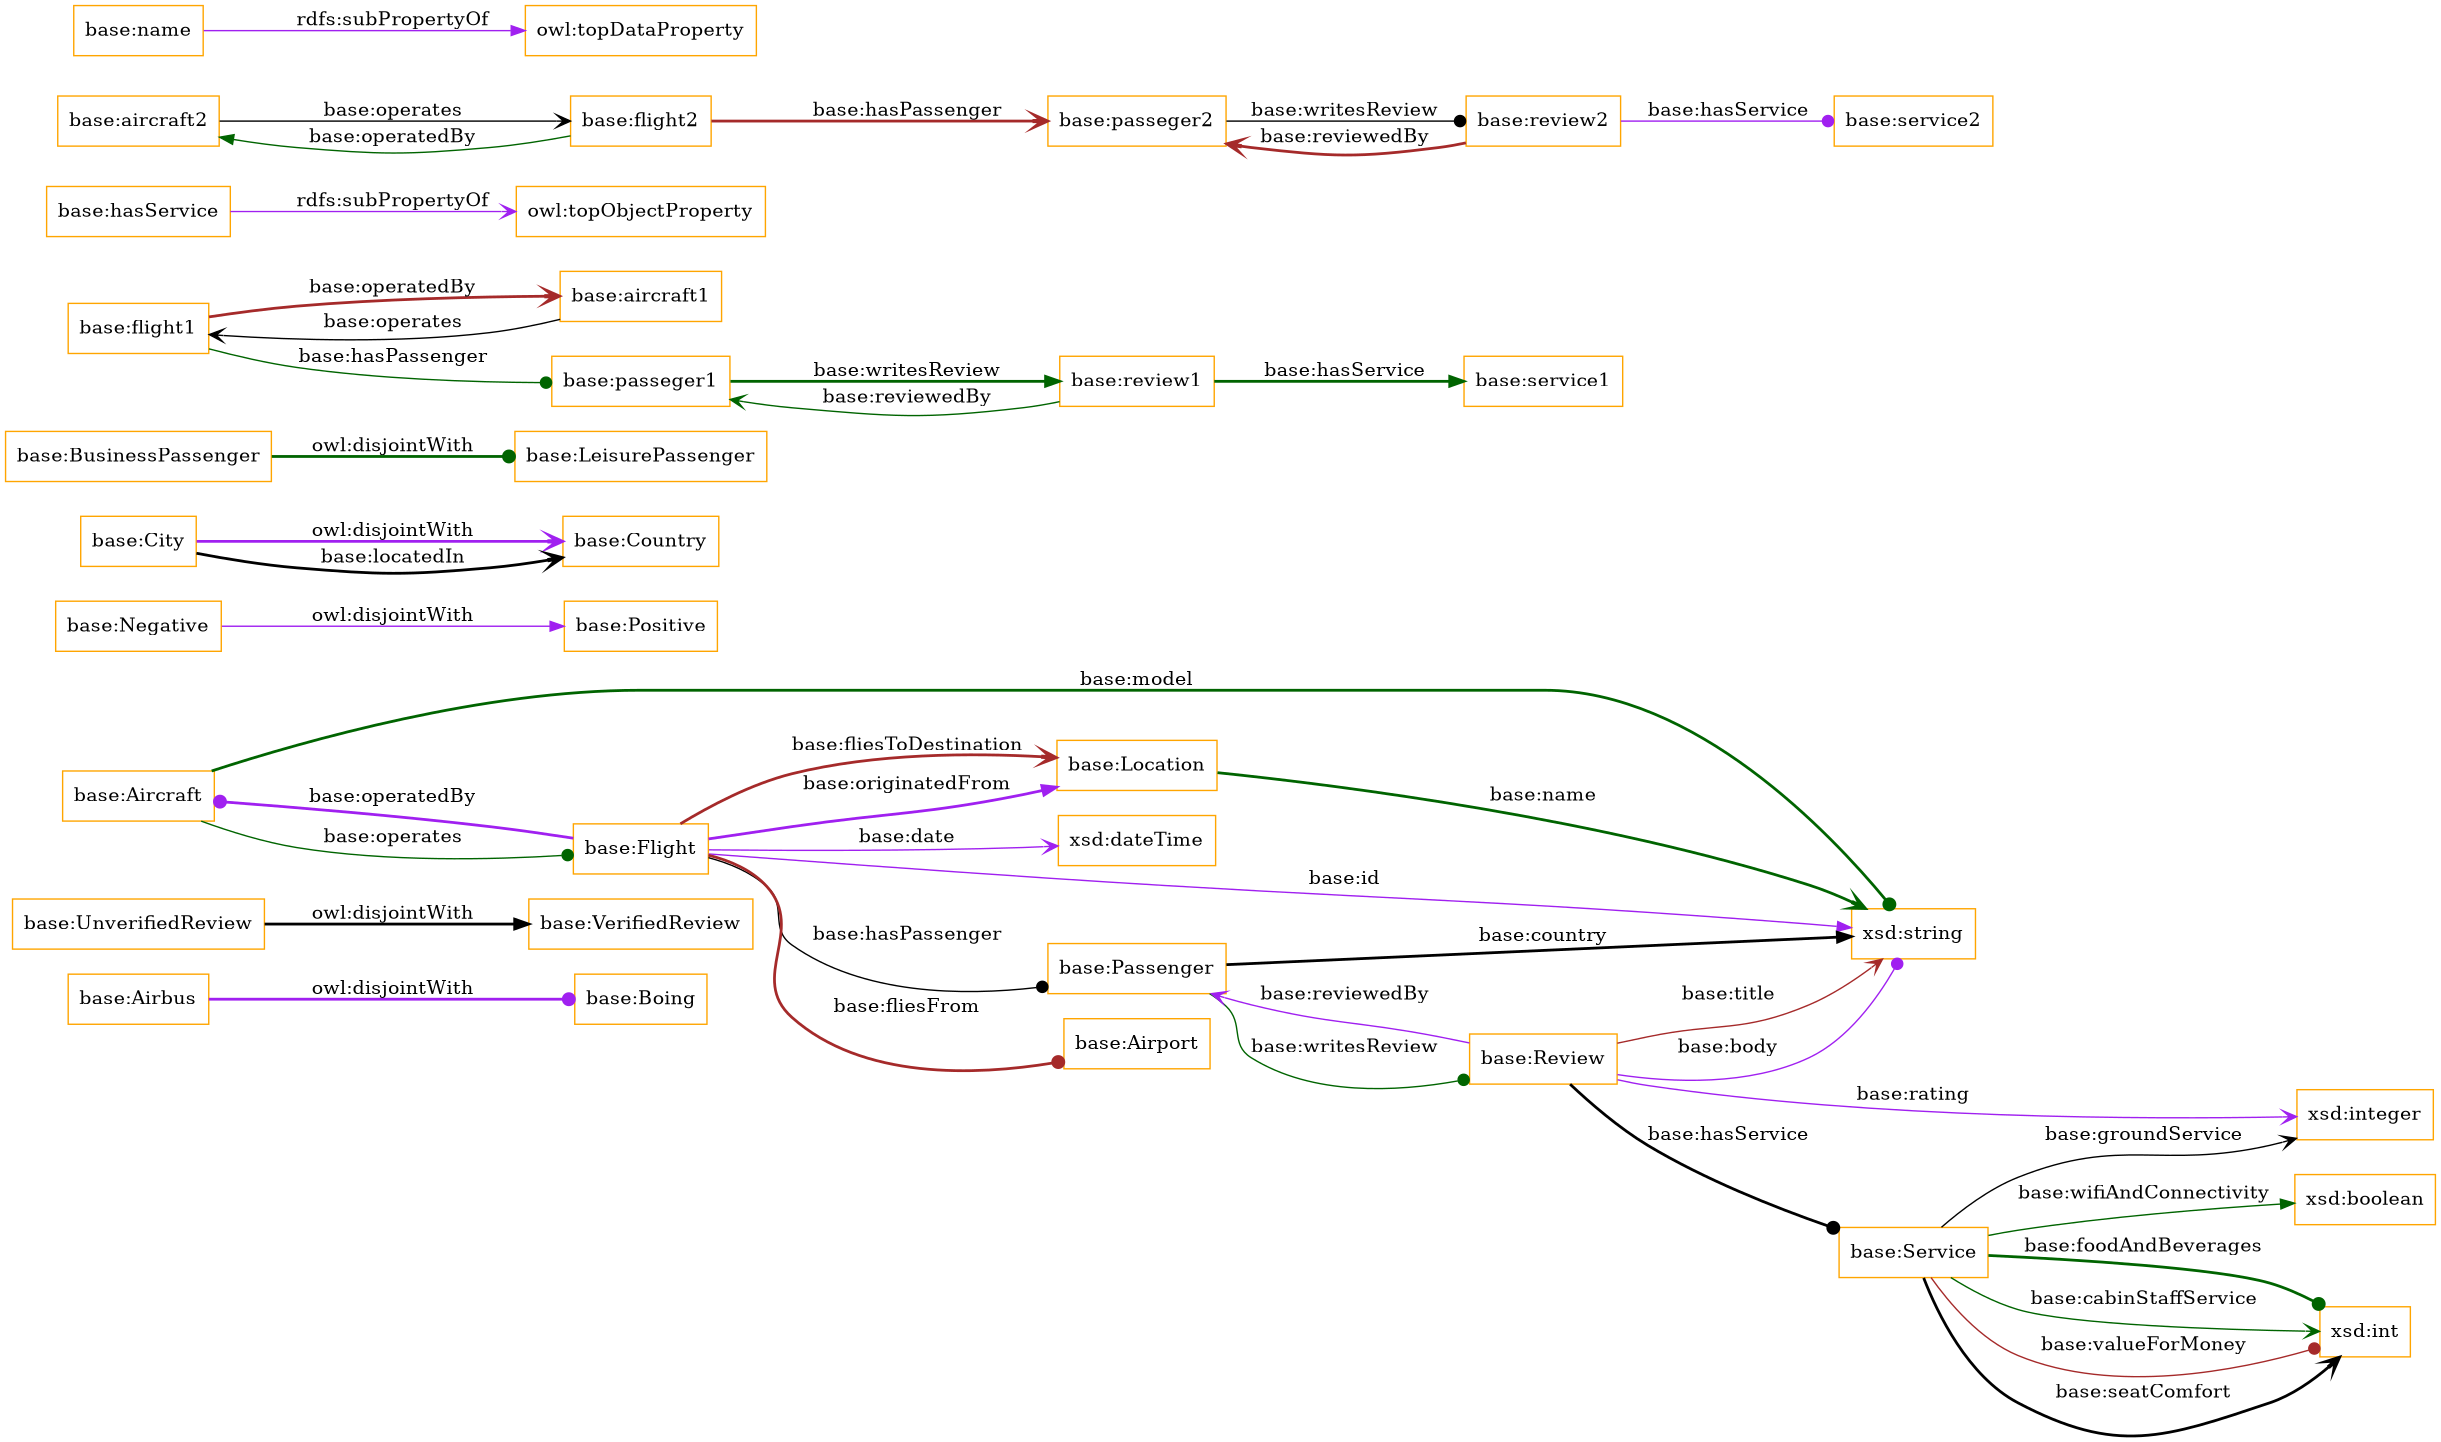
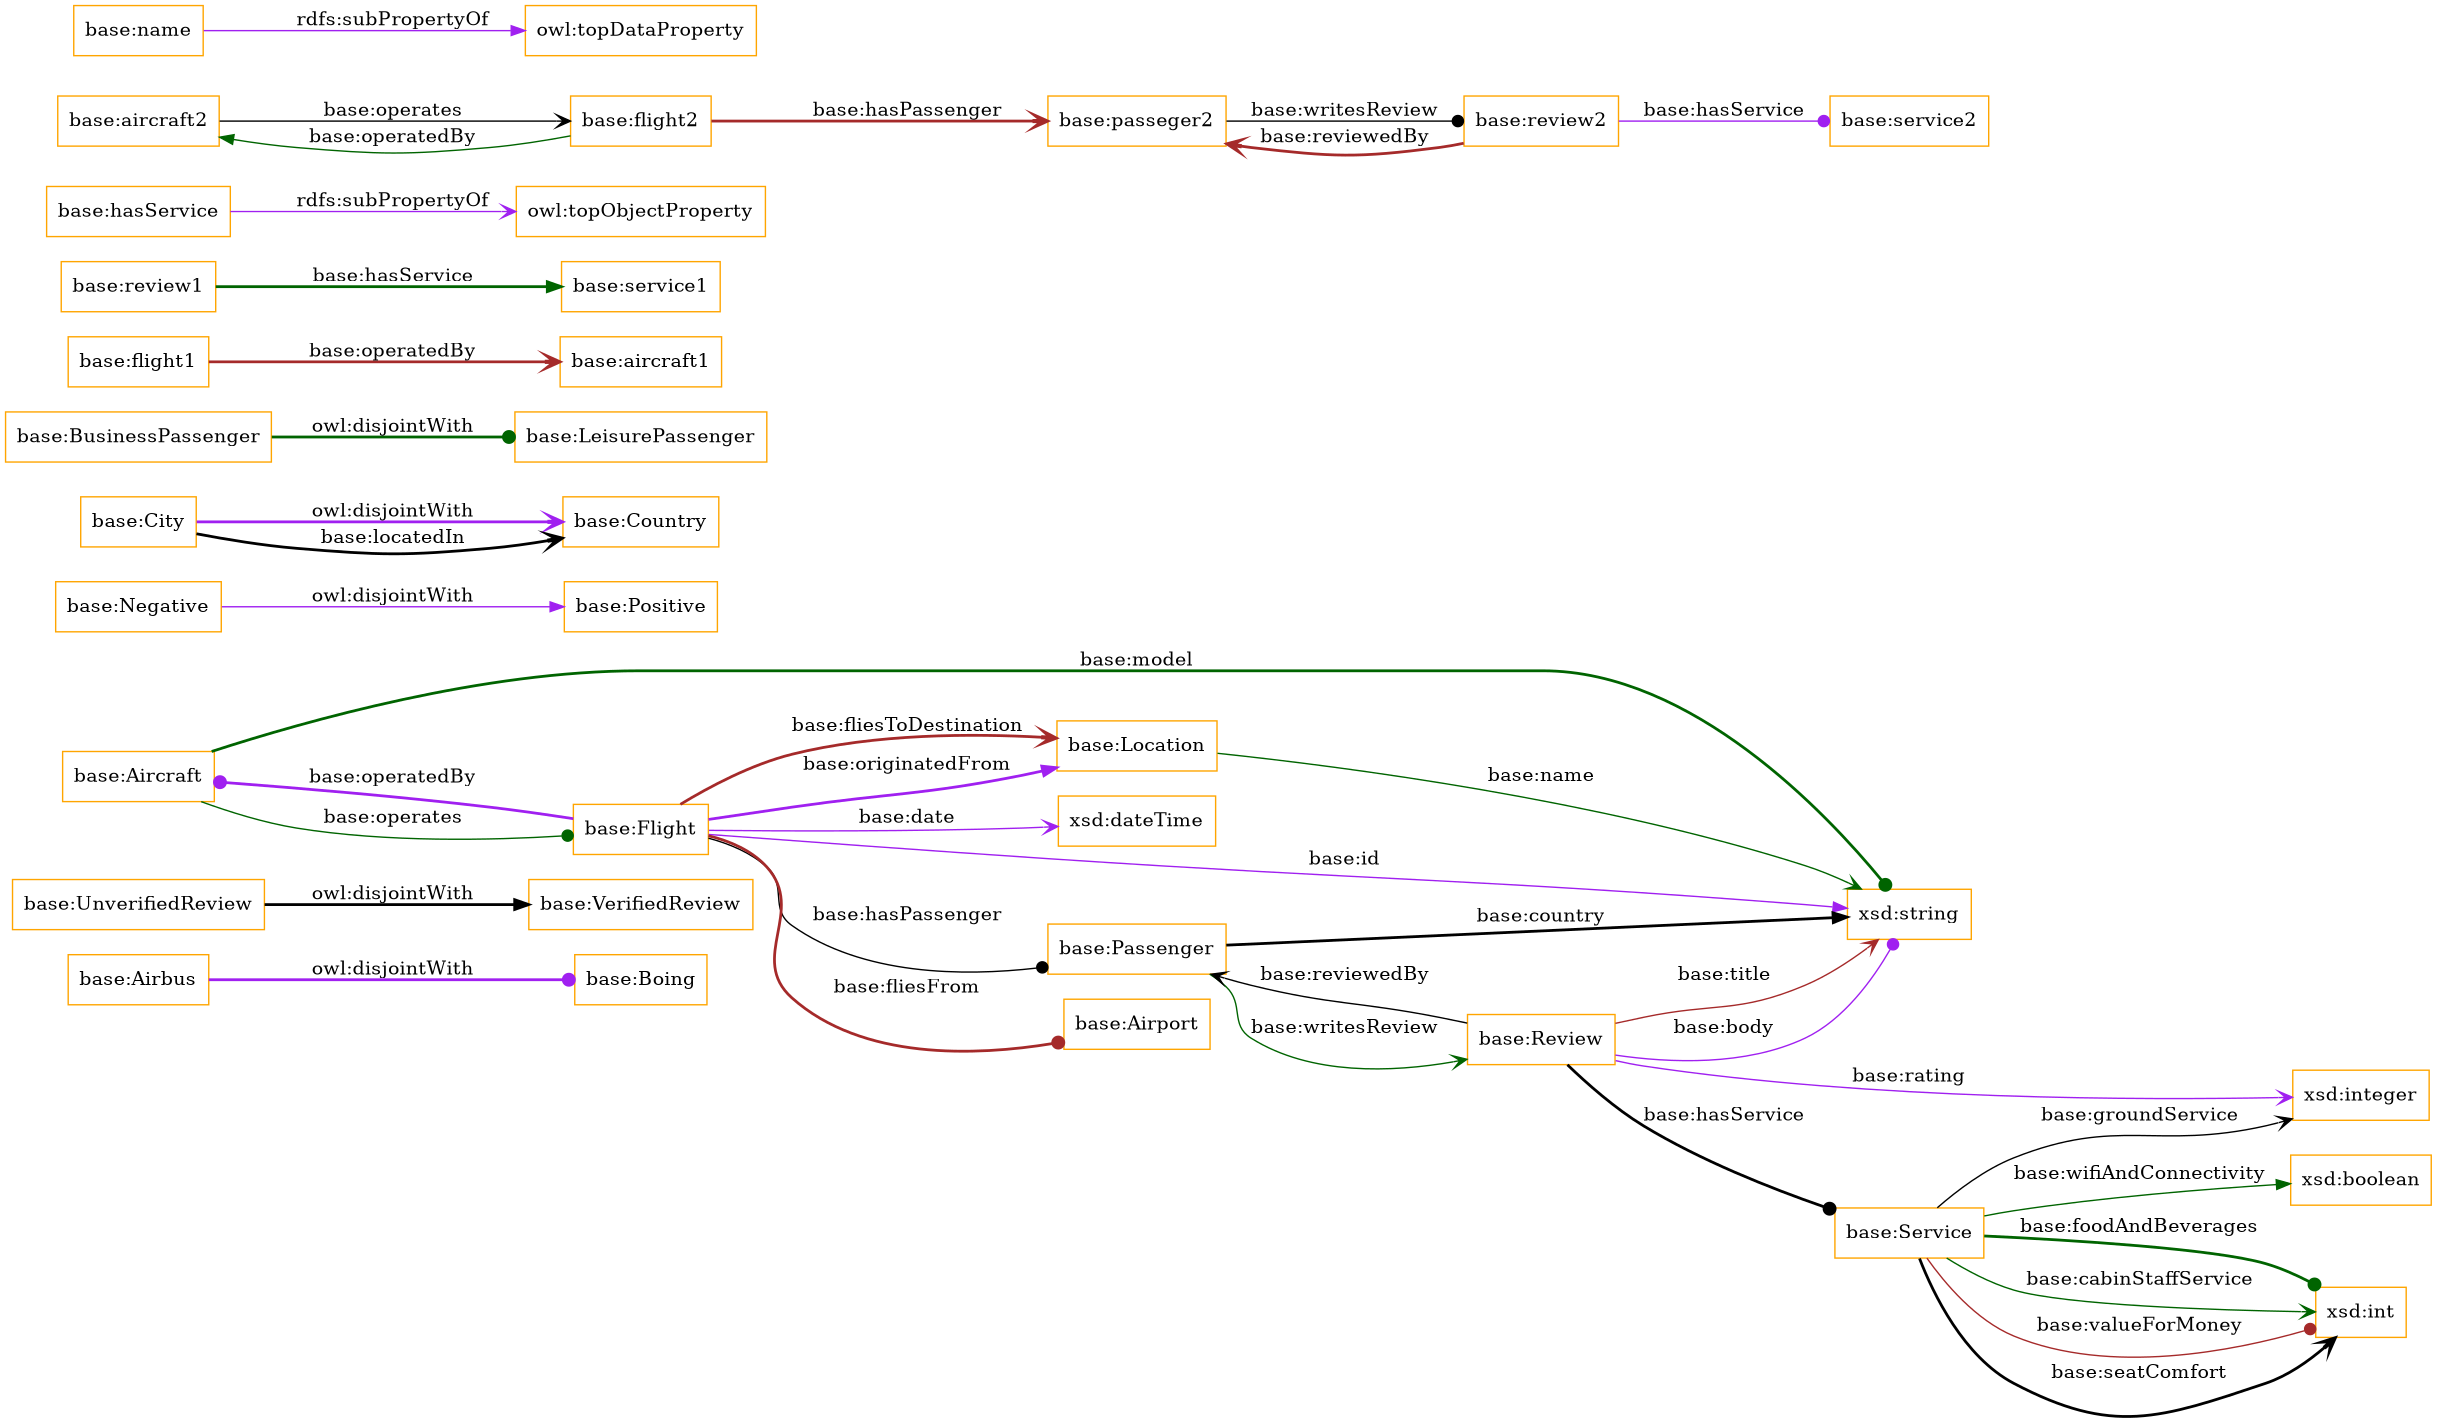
(393, 339) -> none
(641, 381) -> none
(1539, 819) -> (1537, 800)
(1347, 1023) -> (1346, 1003)
(1313, 1082) -> (1310, 1062)
